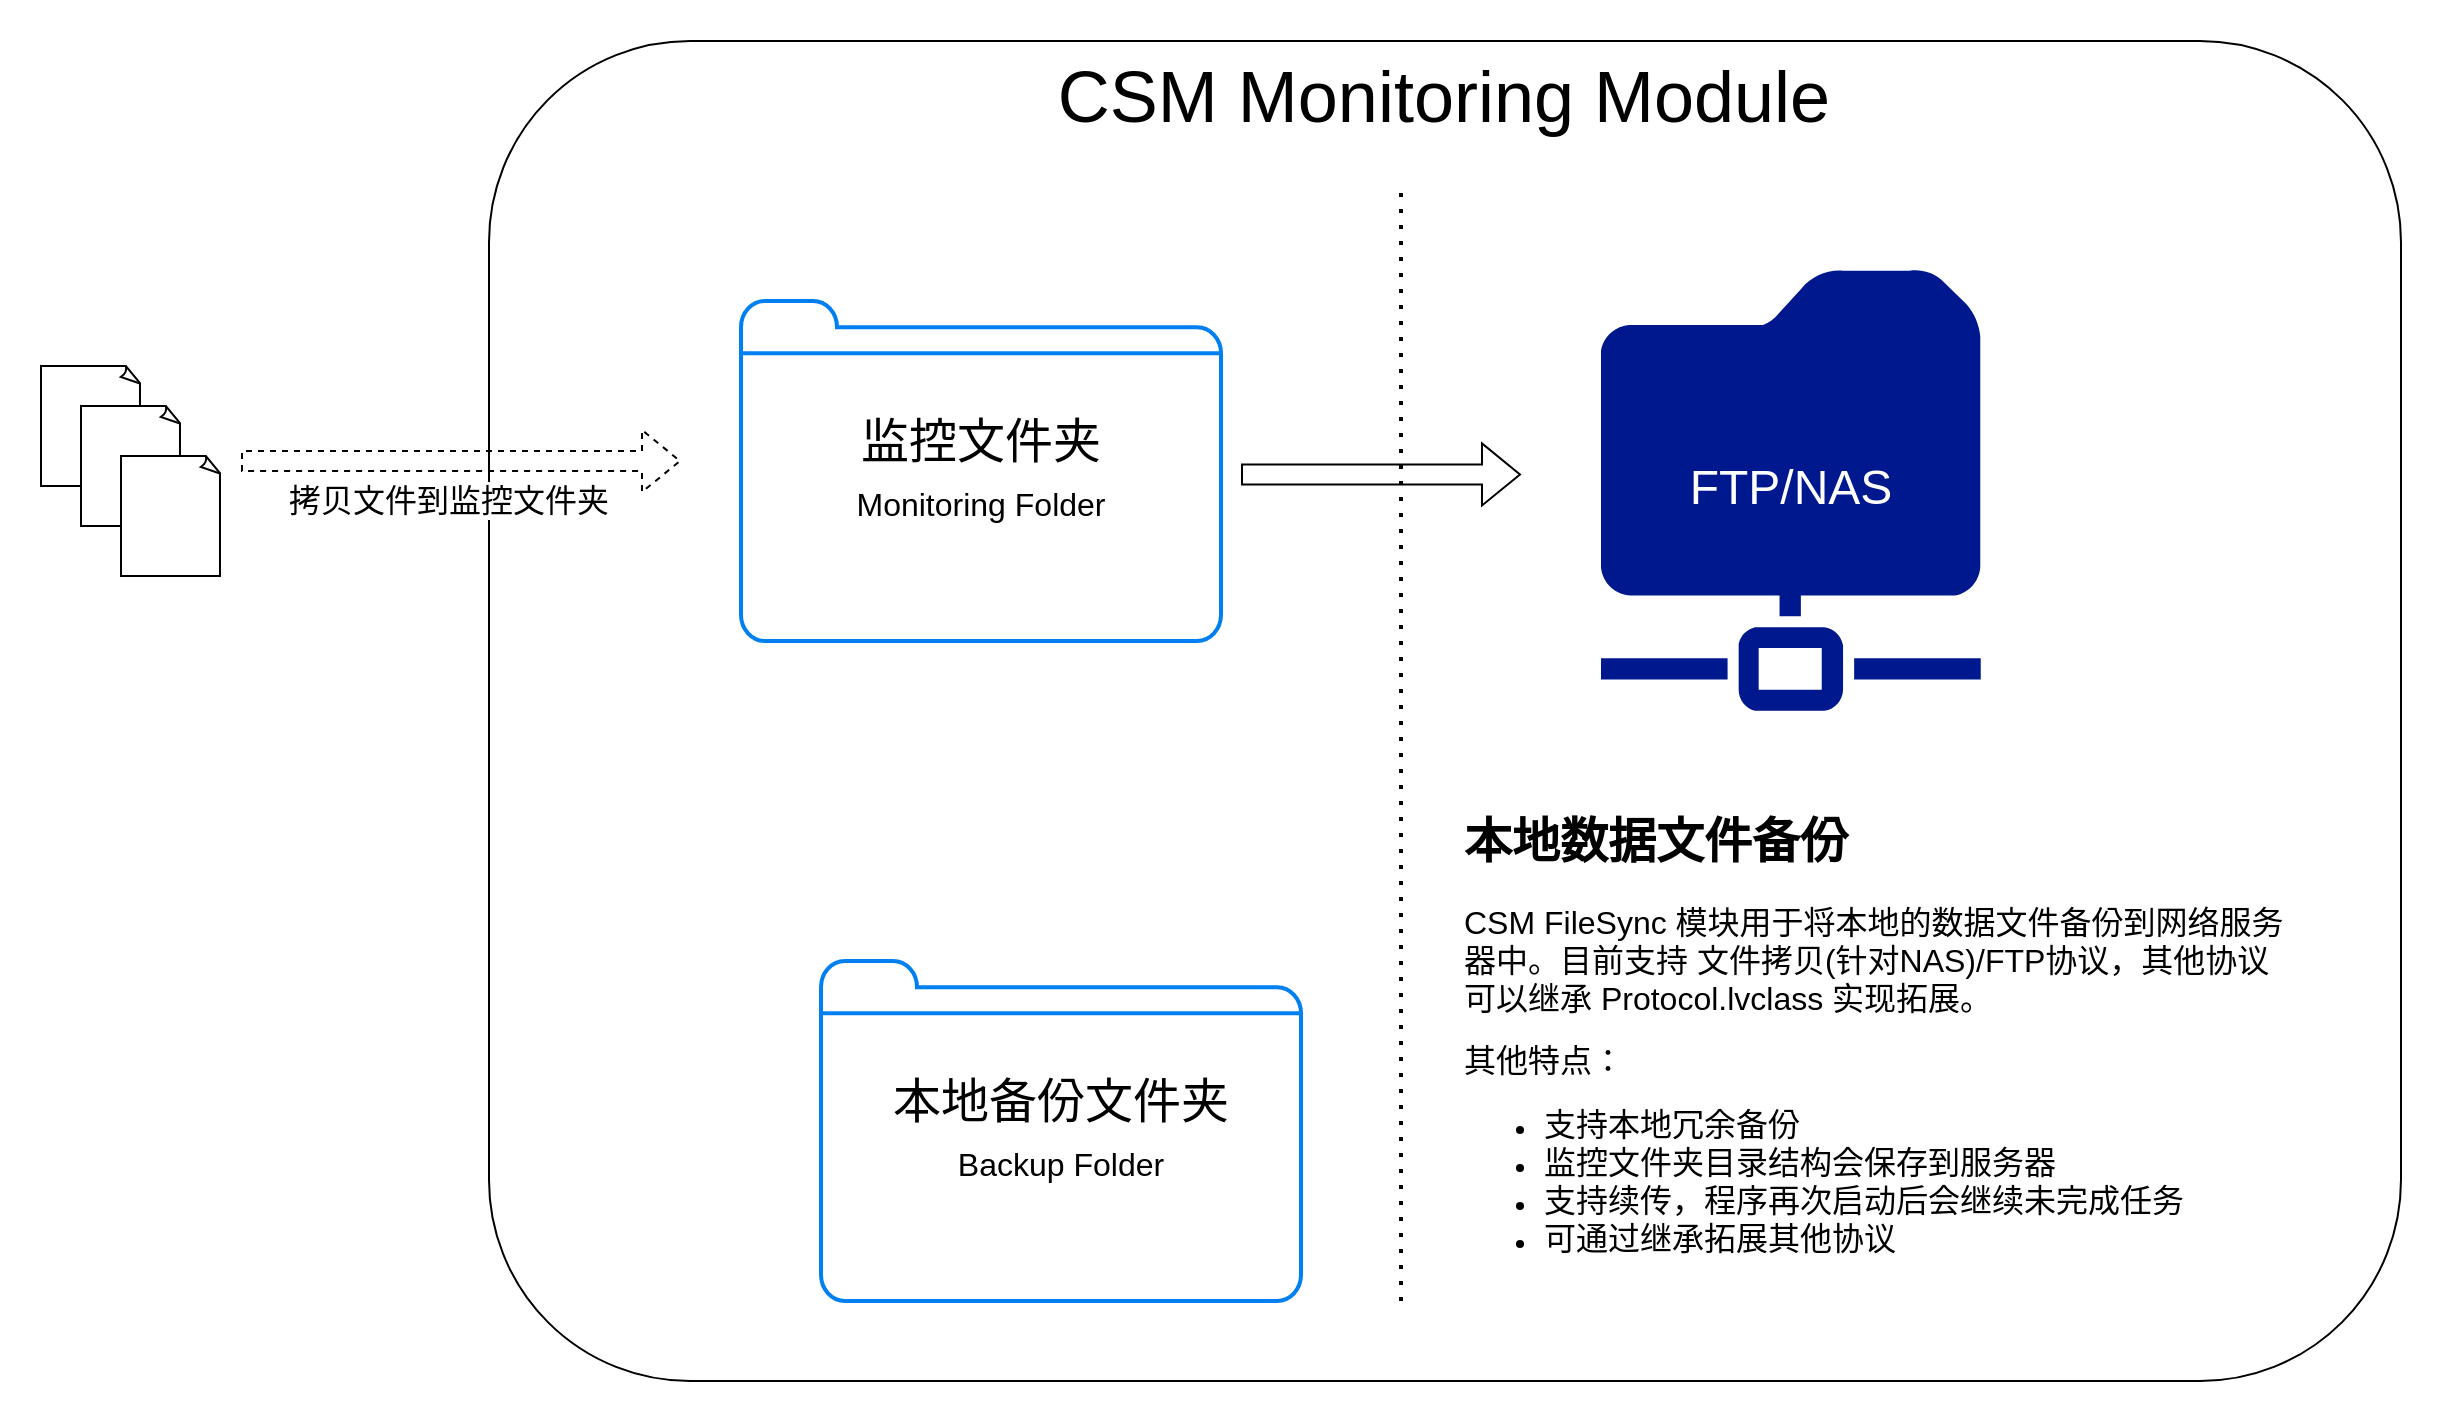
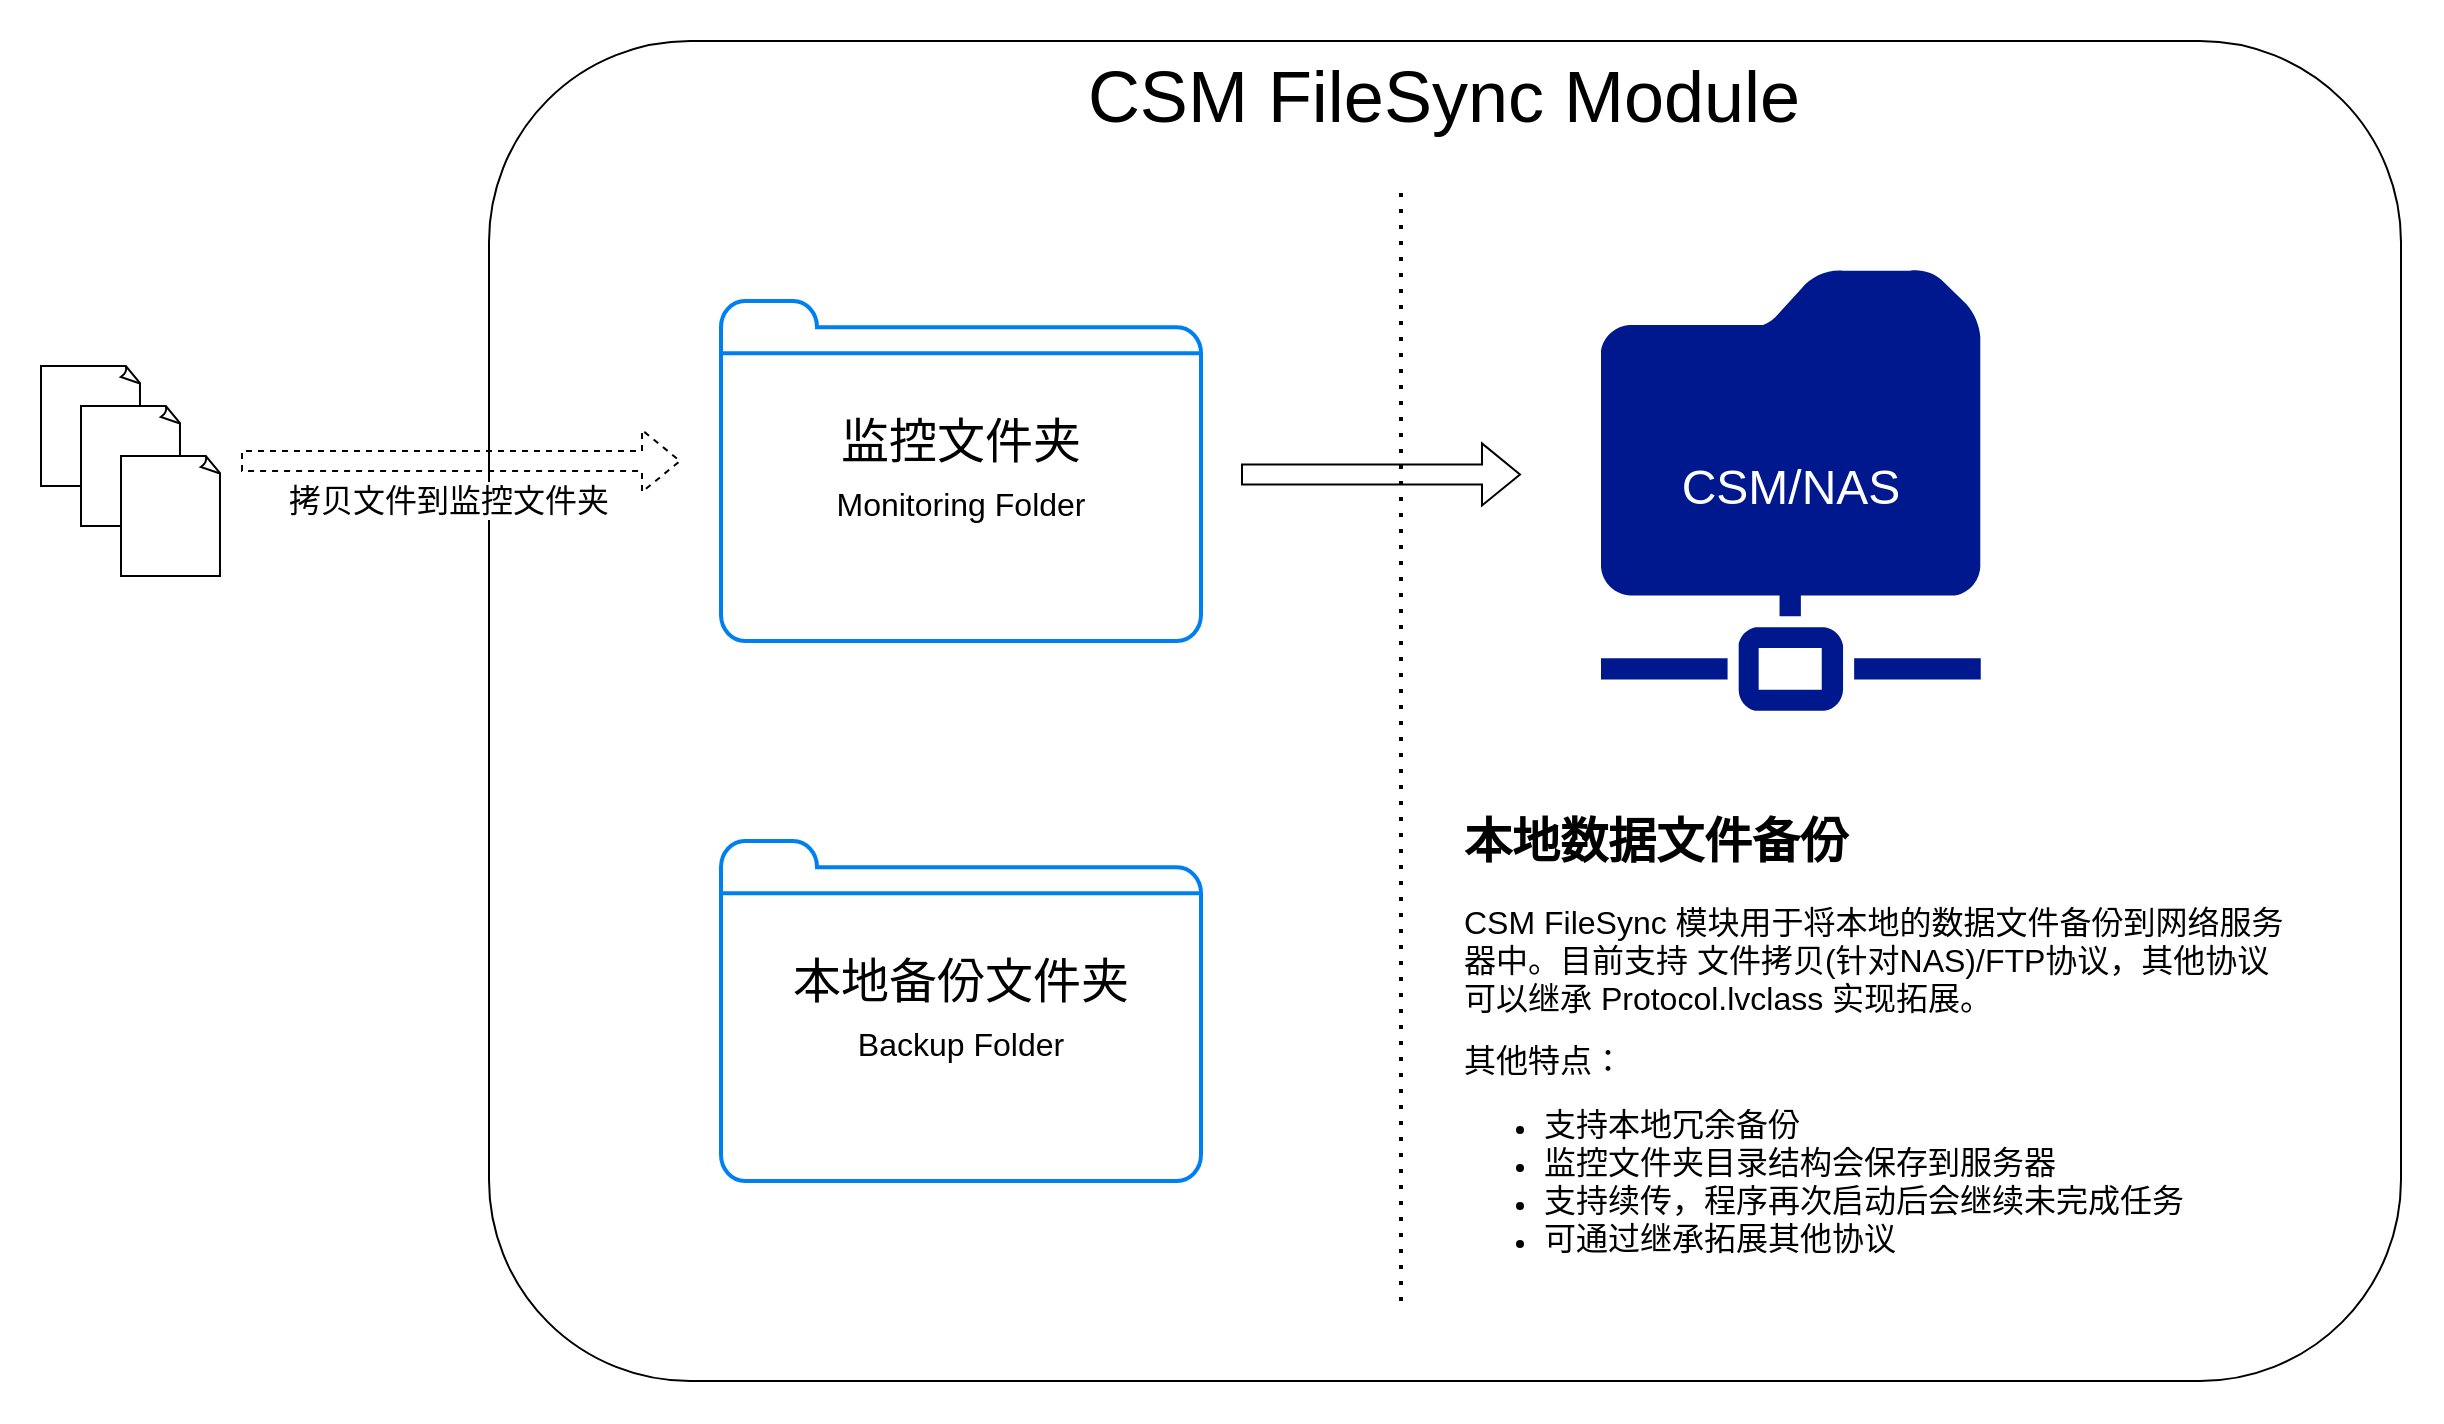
(1445, 98) -> (1445, 98)
(981, 471) -> (961, 471)
(1792, 489) -> (1792, 489)
(1061, 1131) -> (961, 1011)
